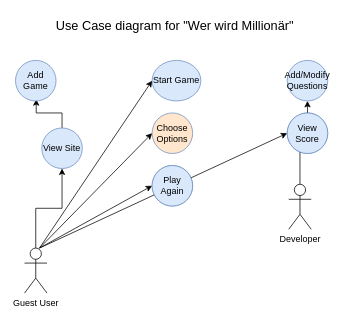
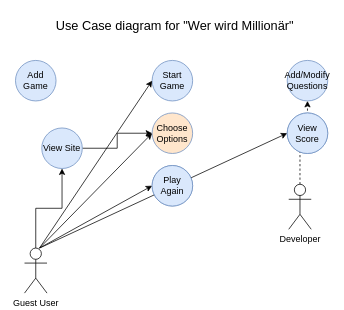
(176, 81) -> (172, 81)
(36, 110) -> (117, 143)
(300, 167) -> (300, 167)
